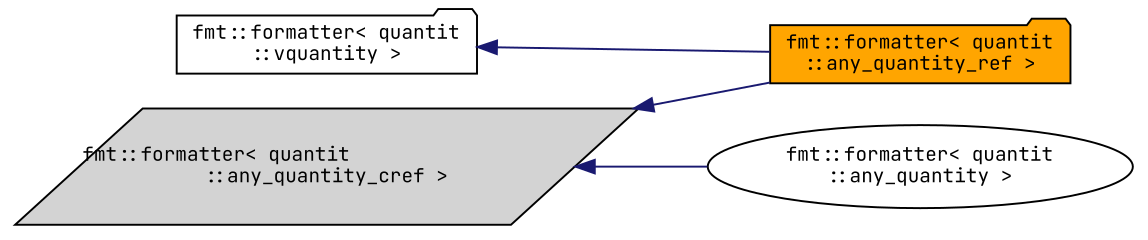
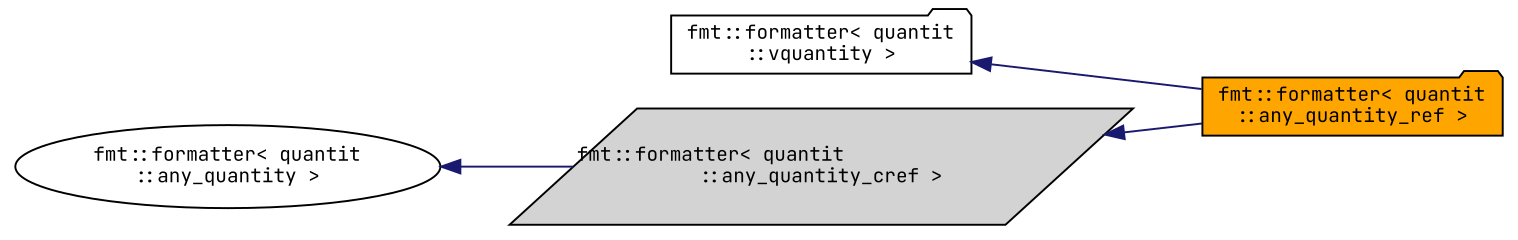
(651, 167) -> (517, 167)
